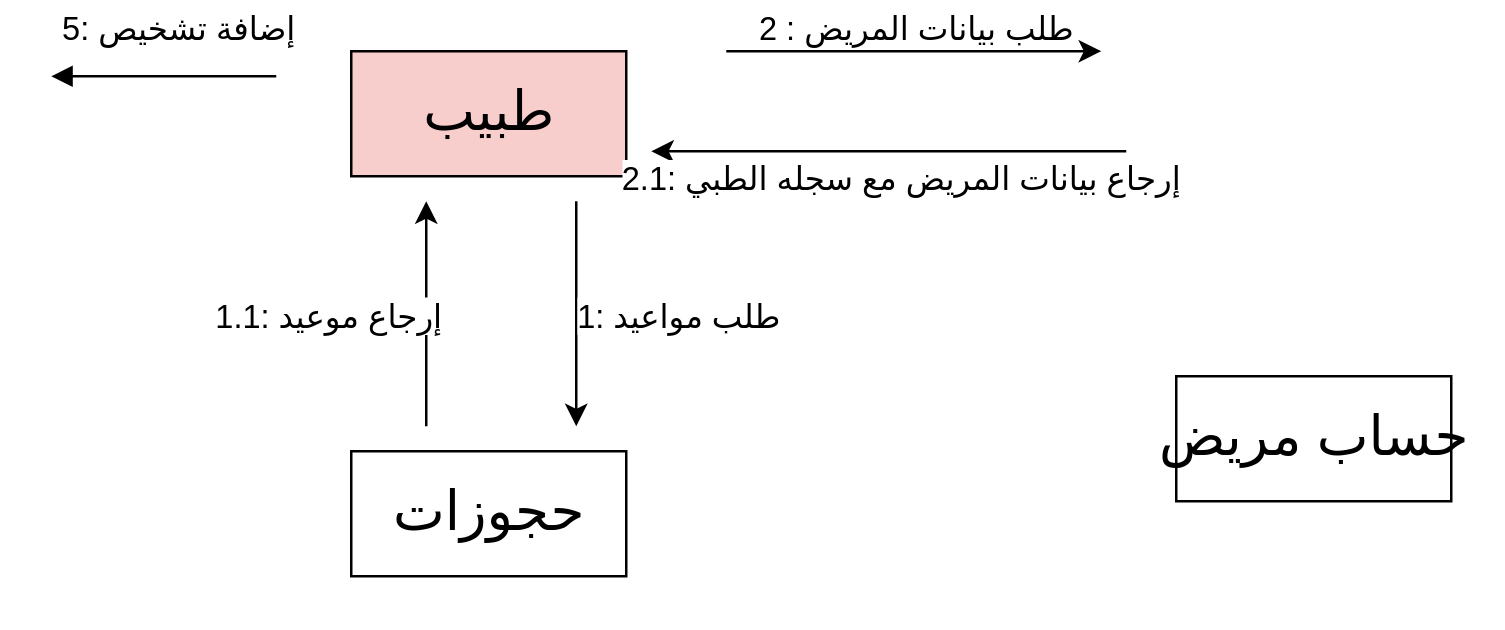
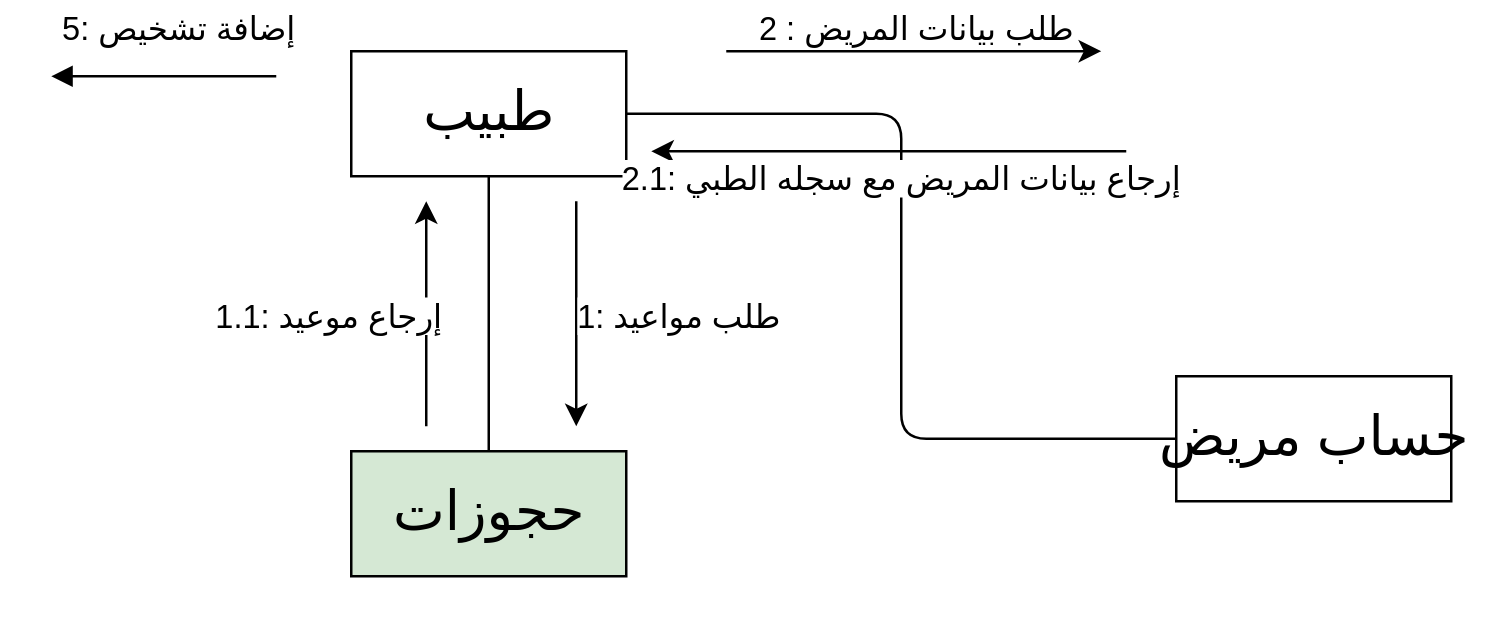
(489, 114) -> (489, 114)
none -> (489, 314)
none -> (925, 439)
(489, 514) -> (489, 514)
